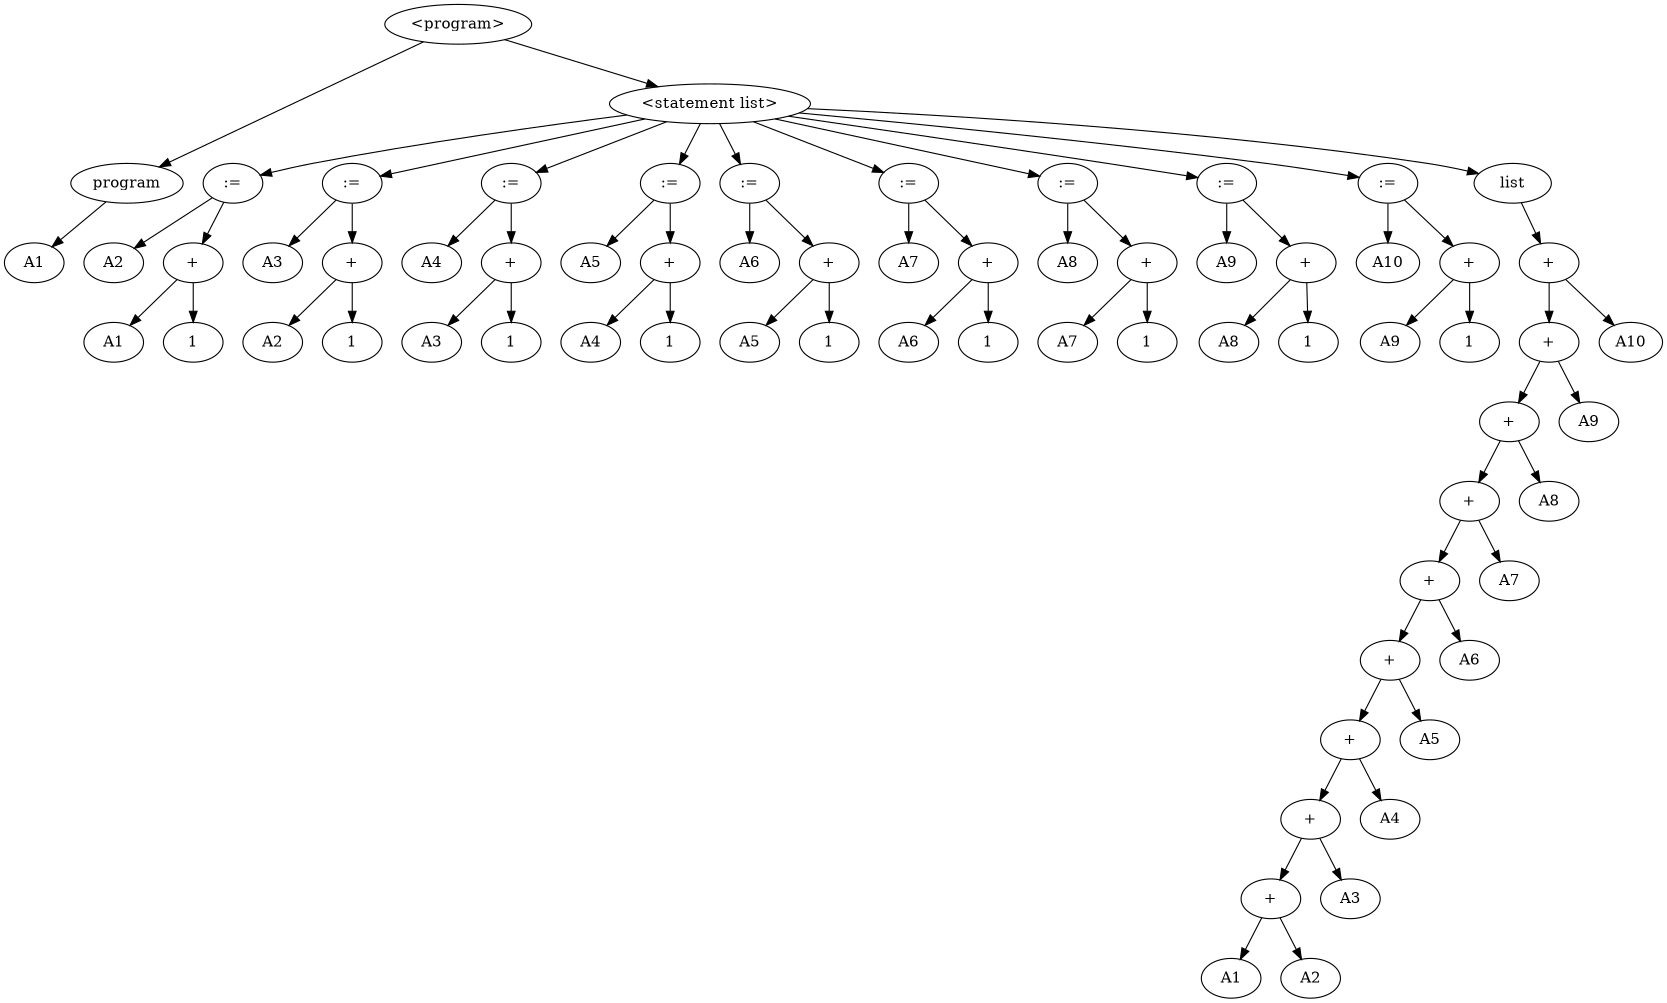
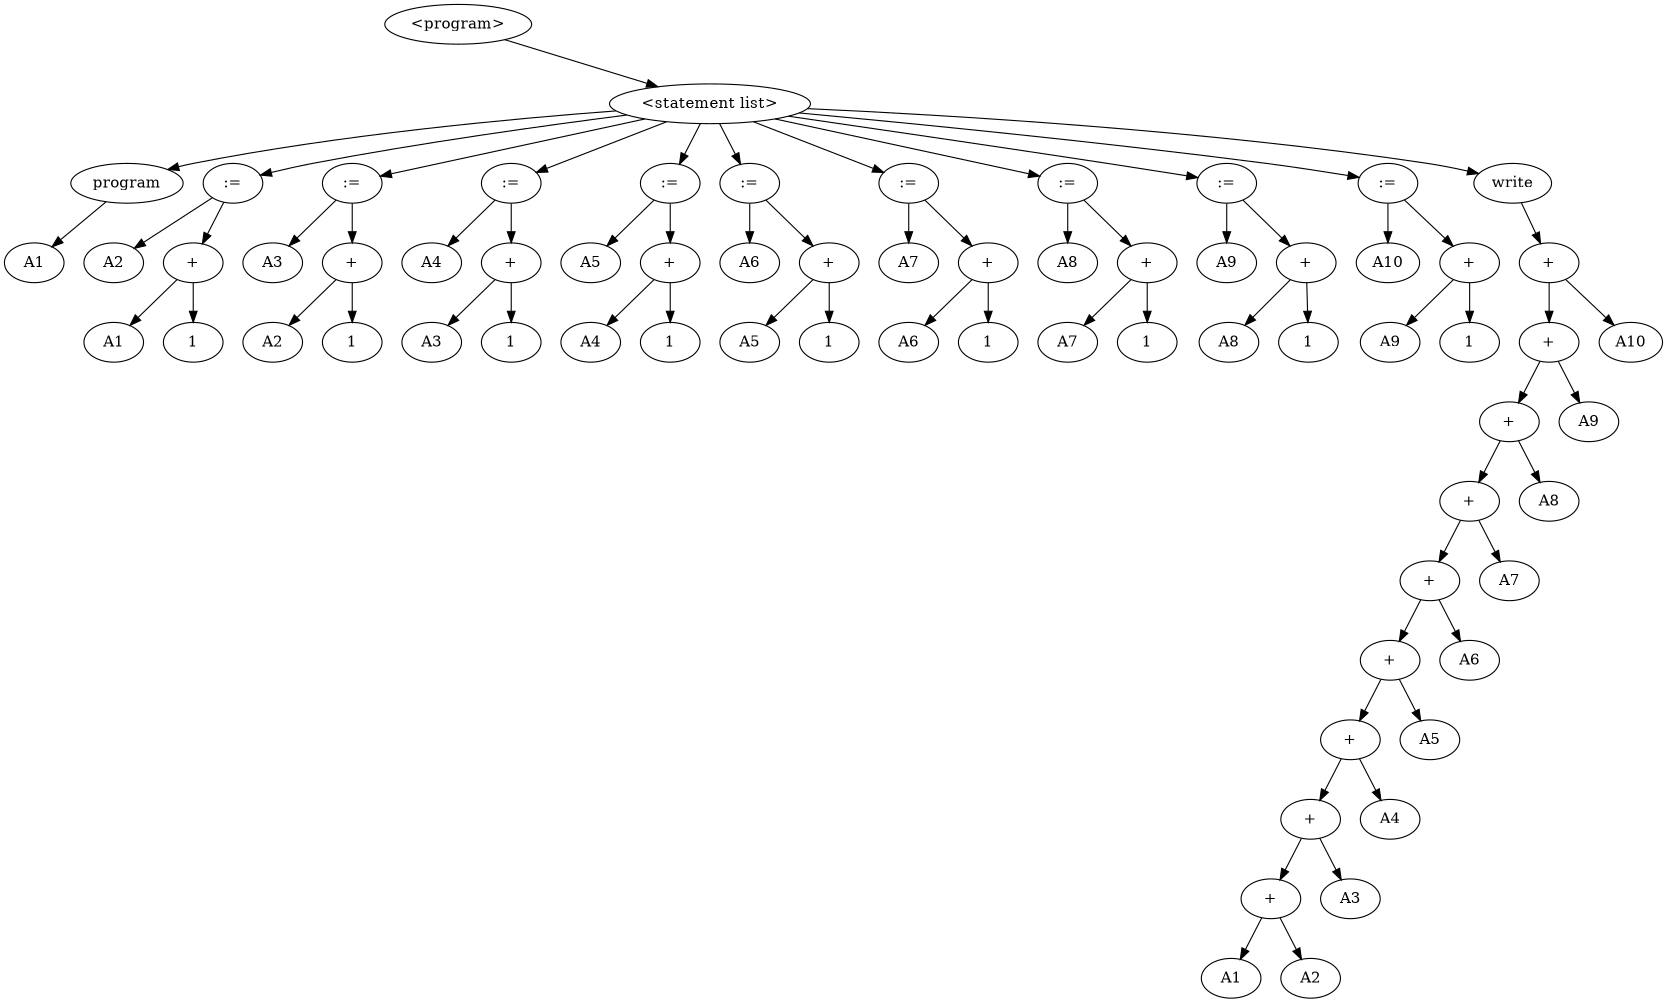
(296, 102) -> (396, 132)
(1513, 183) -> (1513, 183)
